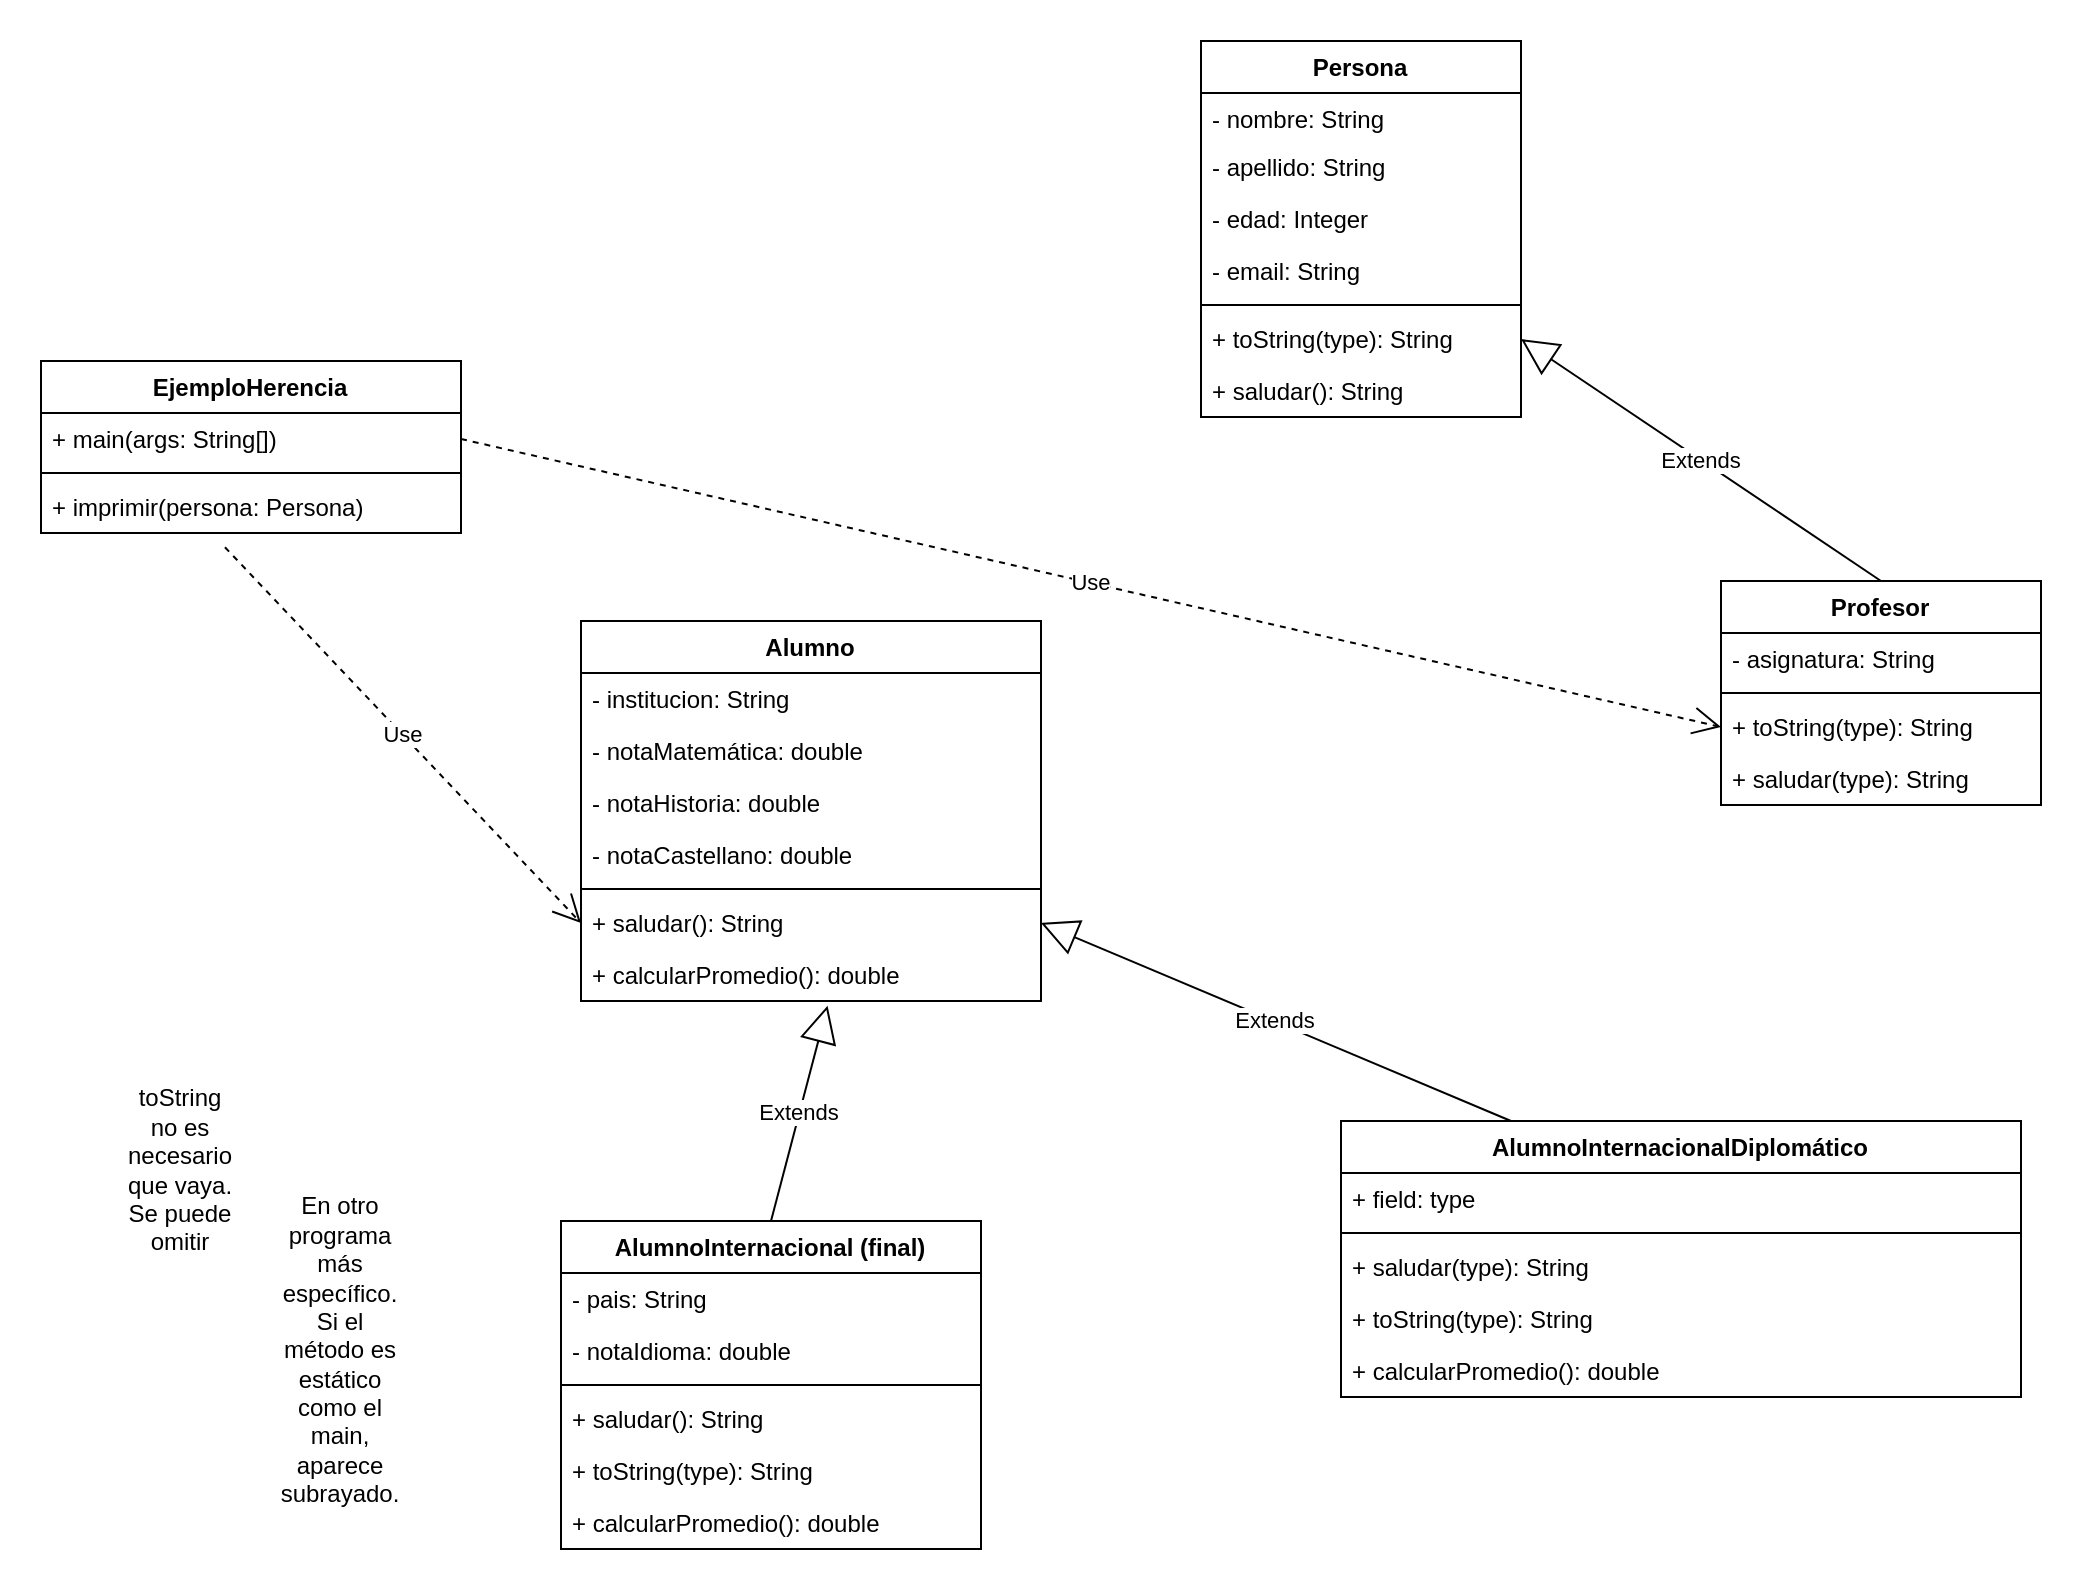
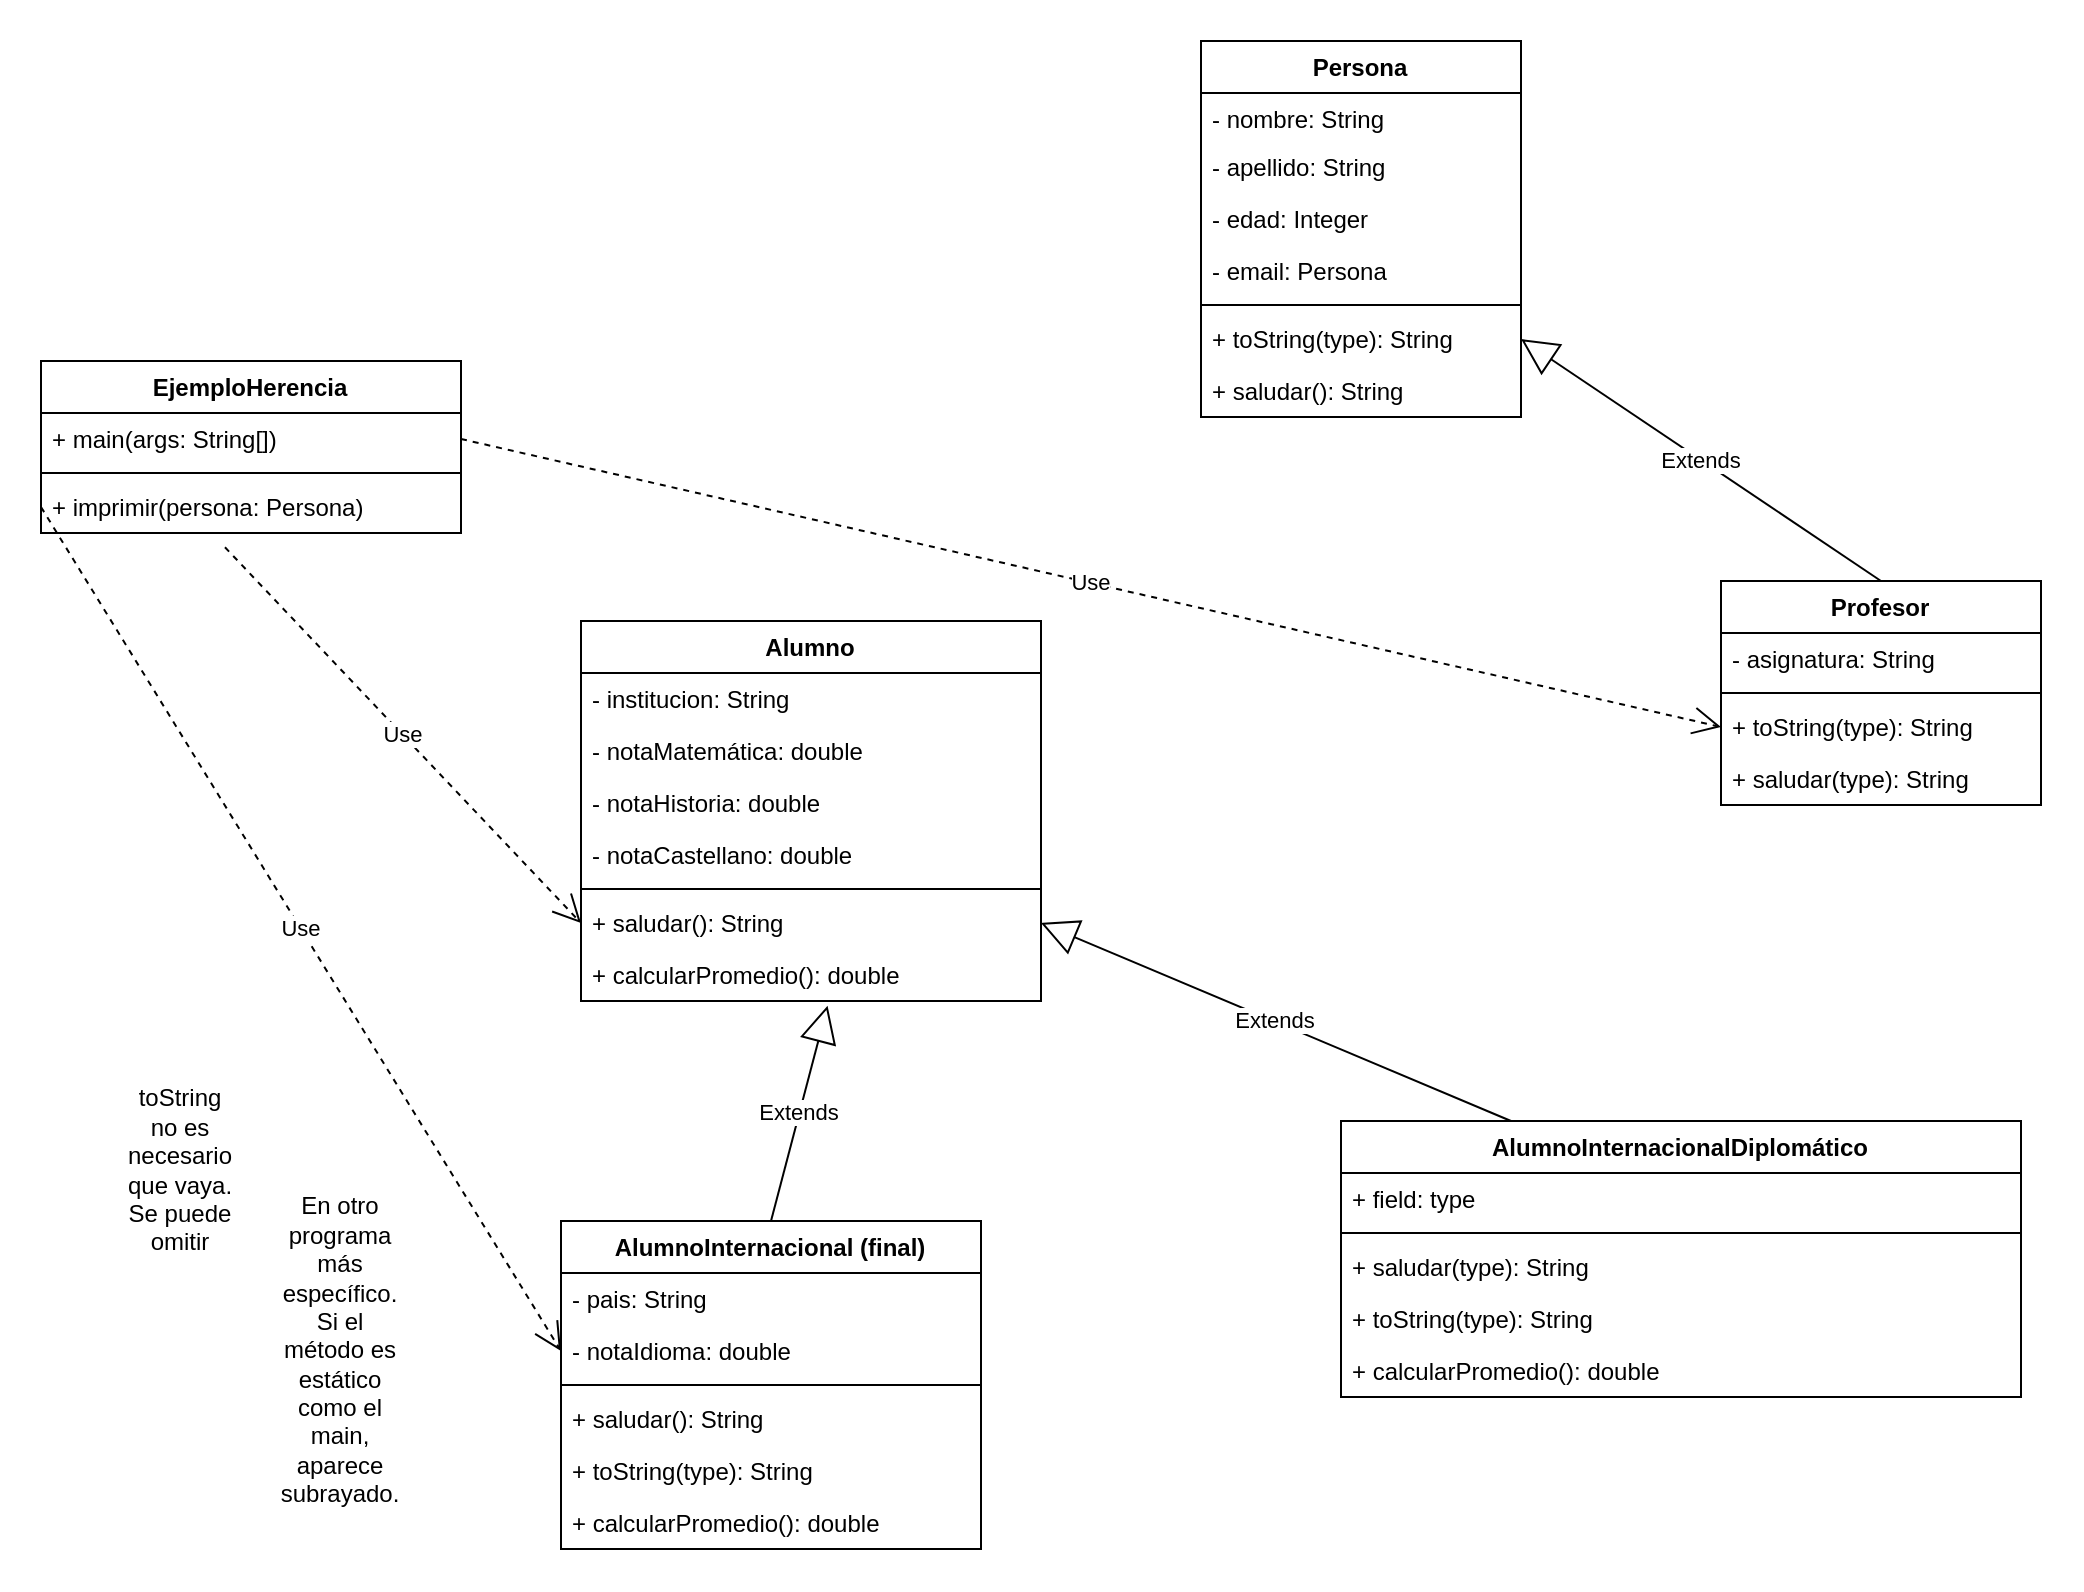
(1294, 272) -> (1304, 272)
none -> (434, 1145)
